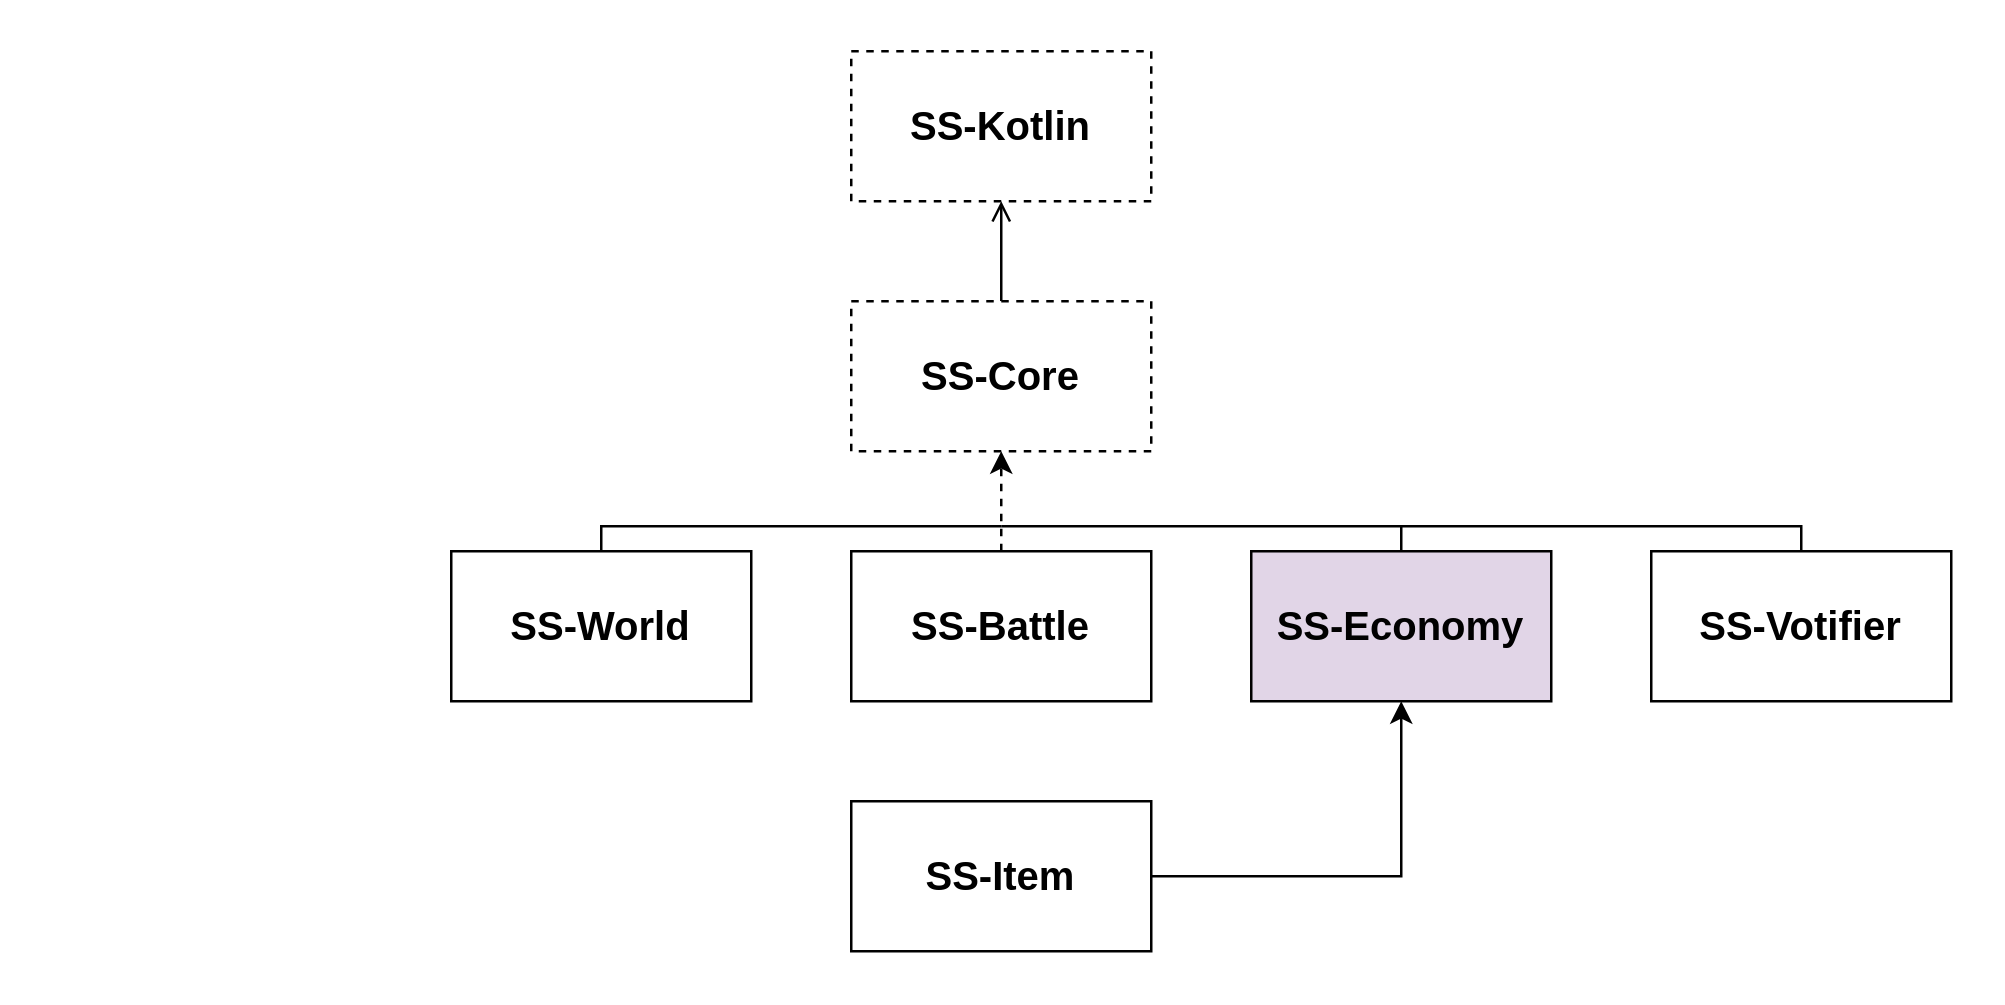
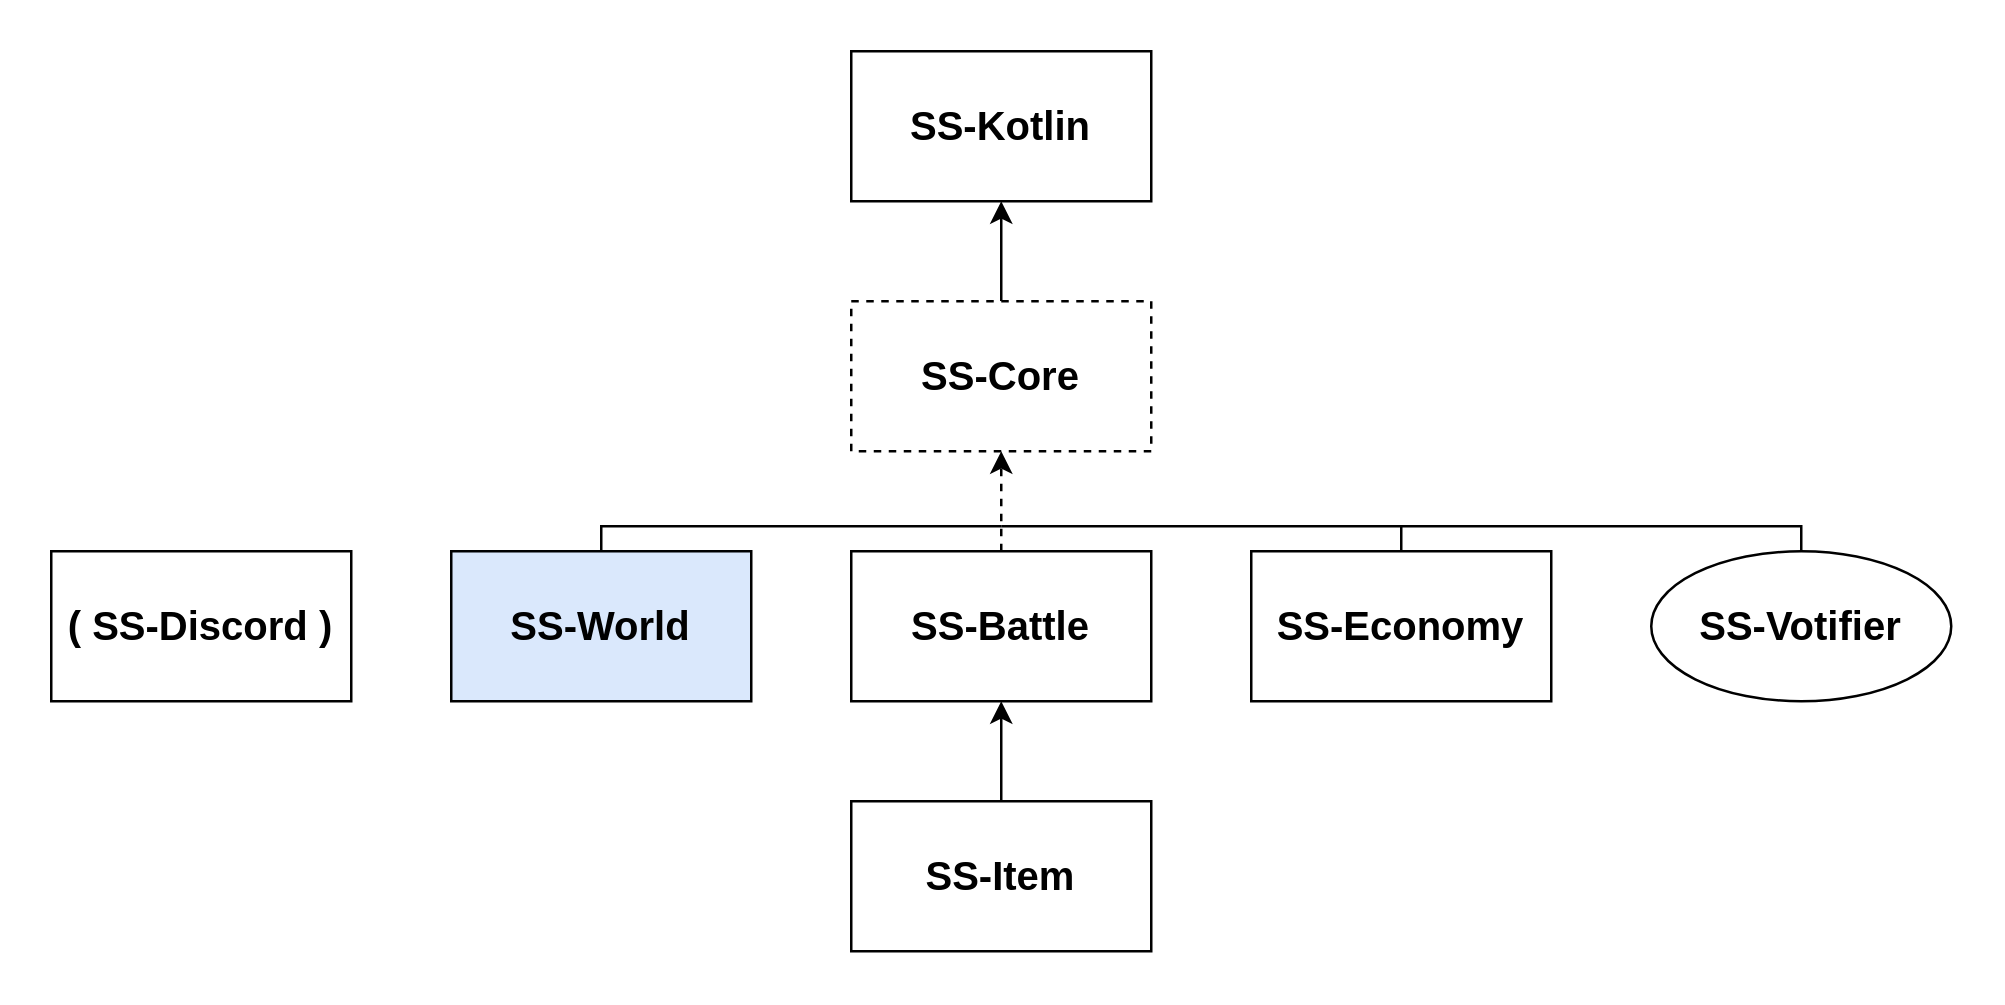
(1001, 126) -> (1001, 126)
(1001, 215) -> (1001, 219)
none -> (201, 626)
(601, 626) -> (601, 626)
(1401, 626) -> (1401, 626)
(1801, 626) -> (1801, 626)
(1355, 876) -> (1001, 759)
